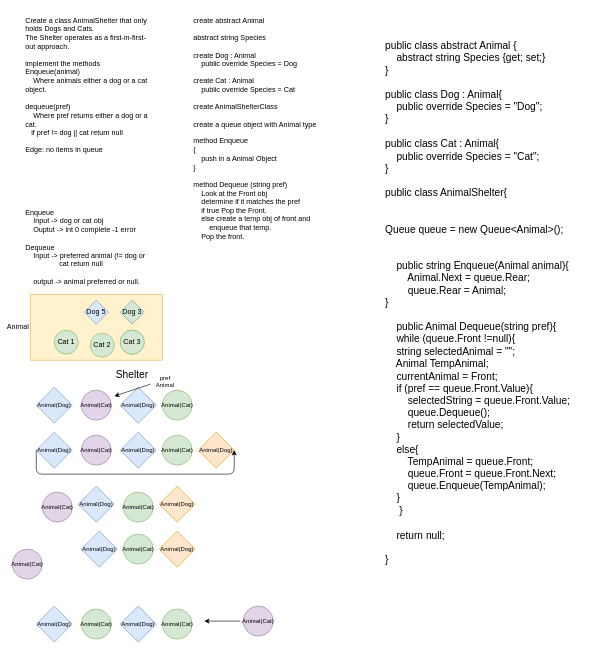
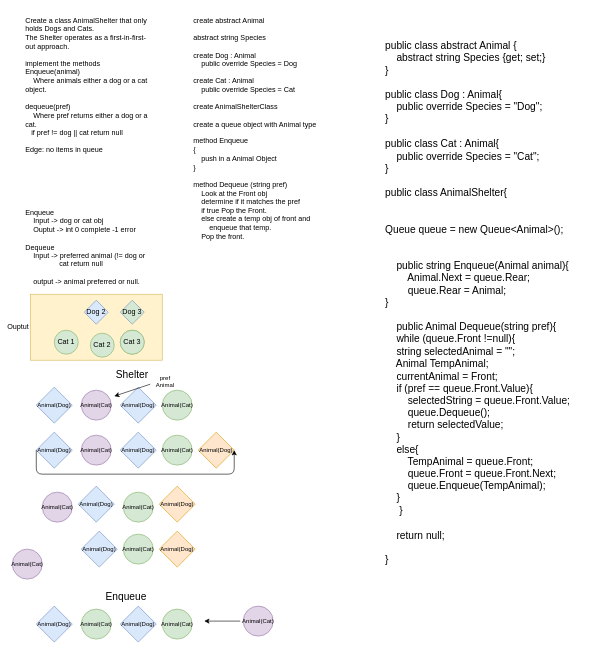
(96, 312) -> (96, 312)
(19, 327) -> (17, 327)
none -> (126, 597)
